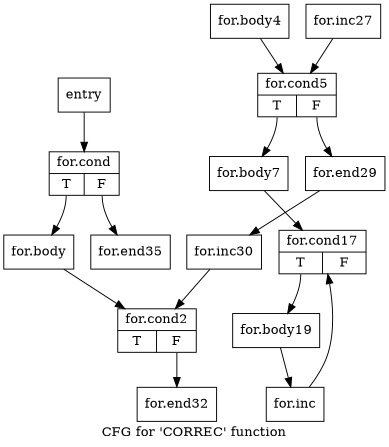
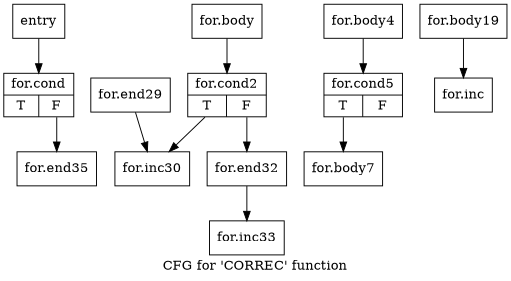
(343, 21) -> none
(320, 134) -> none
(63, 212) -> none
none -> (247, 238)
(323, 252) -> none
(196, 285) -> (191, 131)
